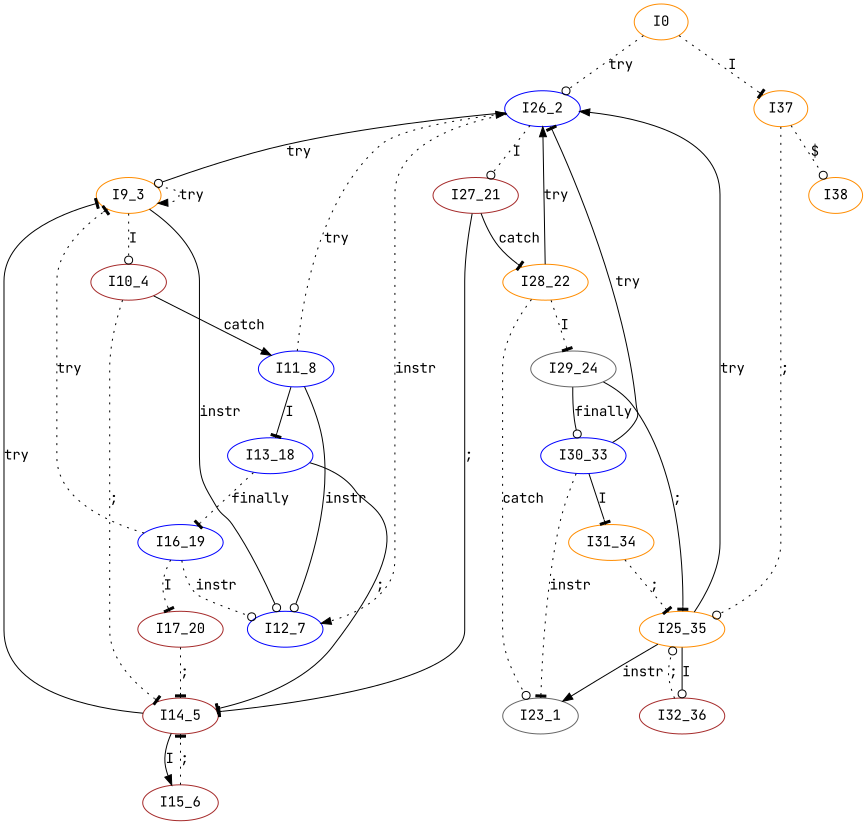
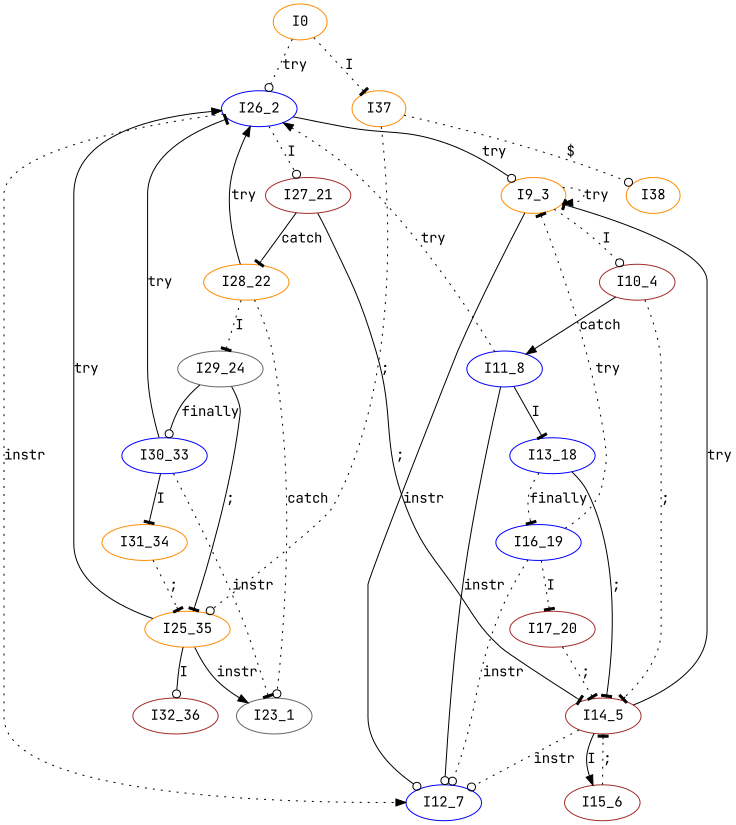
(669, 677) -> none
none -> (527, 757)
